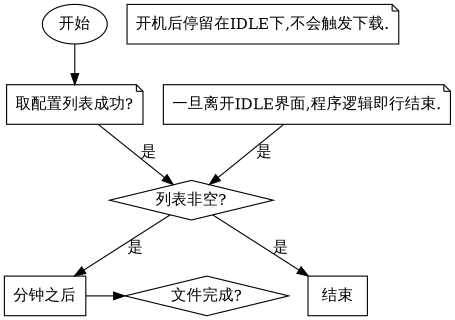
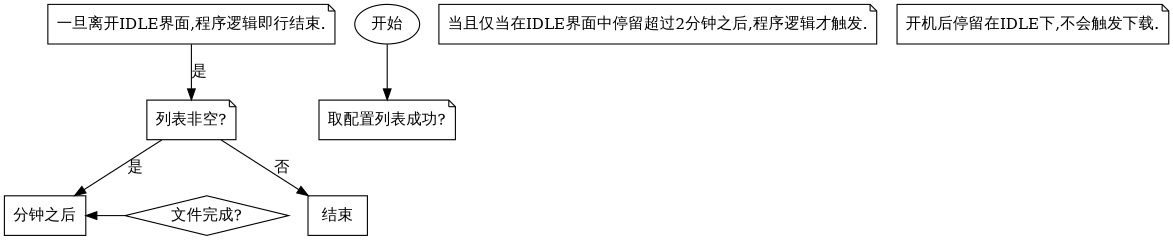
none -> (658, 24)
(131, 151) -> none
(191, 200) -> (191, 120)
(281, 248) -> (282, 168)
(100, 296) -> (111, 216)
